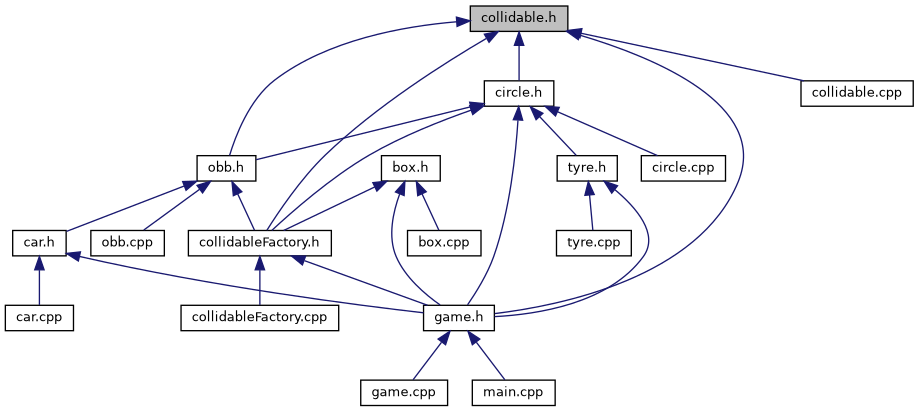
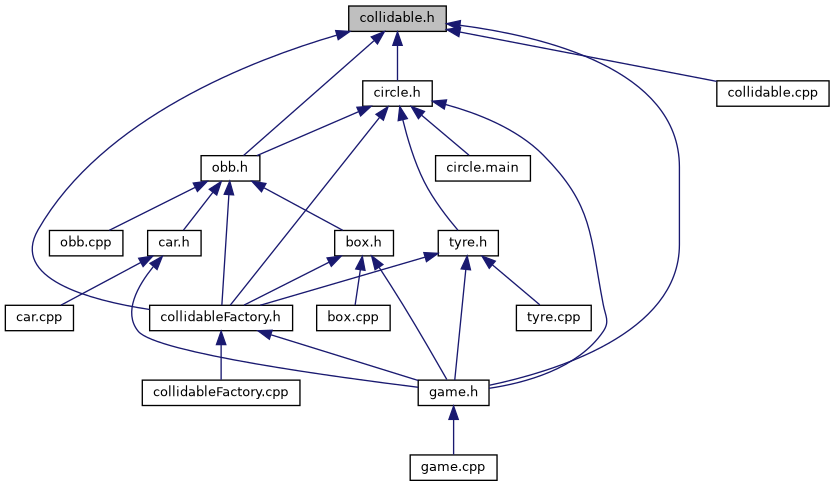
(683, 168) -> (483, 168)
none -> (297, 206)
none -> (343, 281)
(514, 393) -> none
